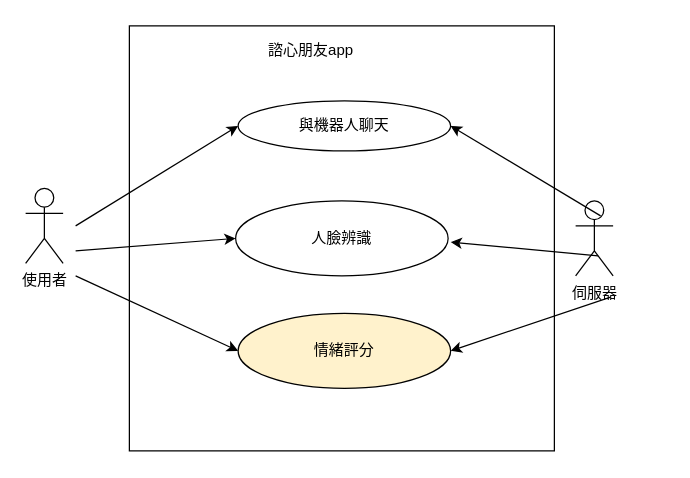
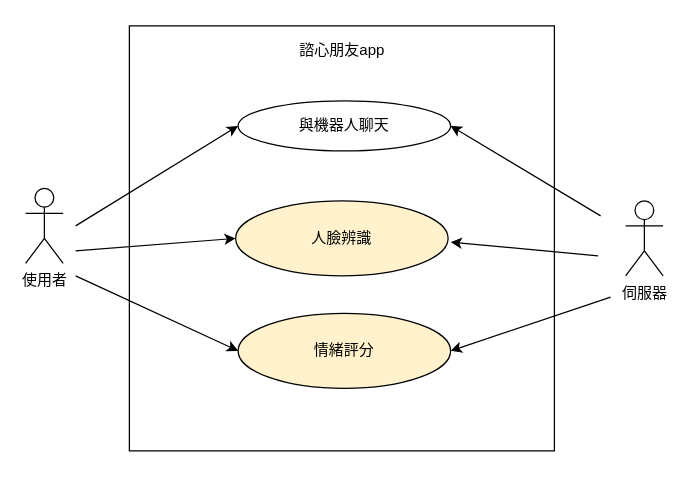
(311, 51) -> (342, 51)
(342, 238) -> (342, 238)
(594, 238) -> (644, 238)
